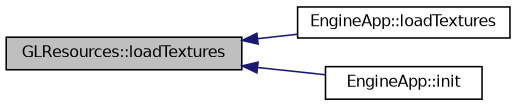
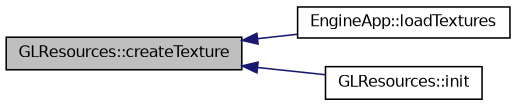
(124, 53) -> (124, 53)
(404, 83) -> (404, 83)
